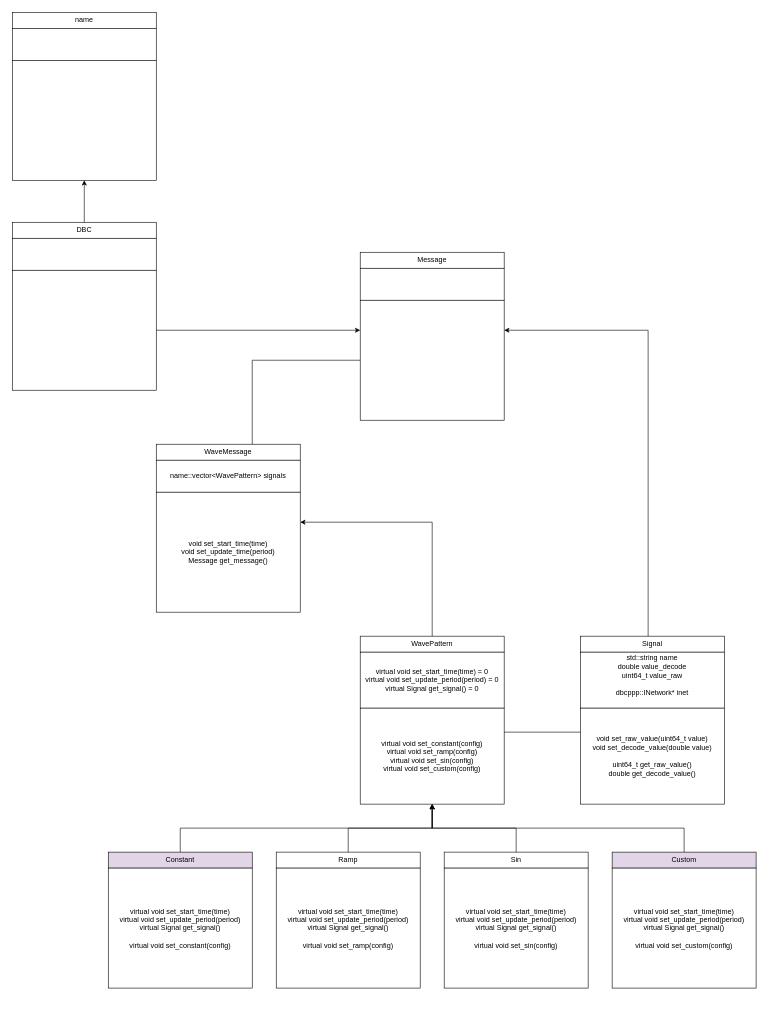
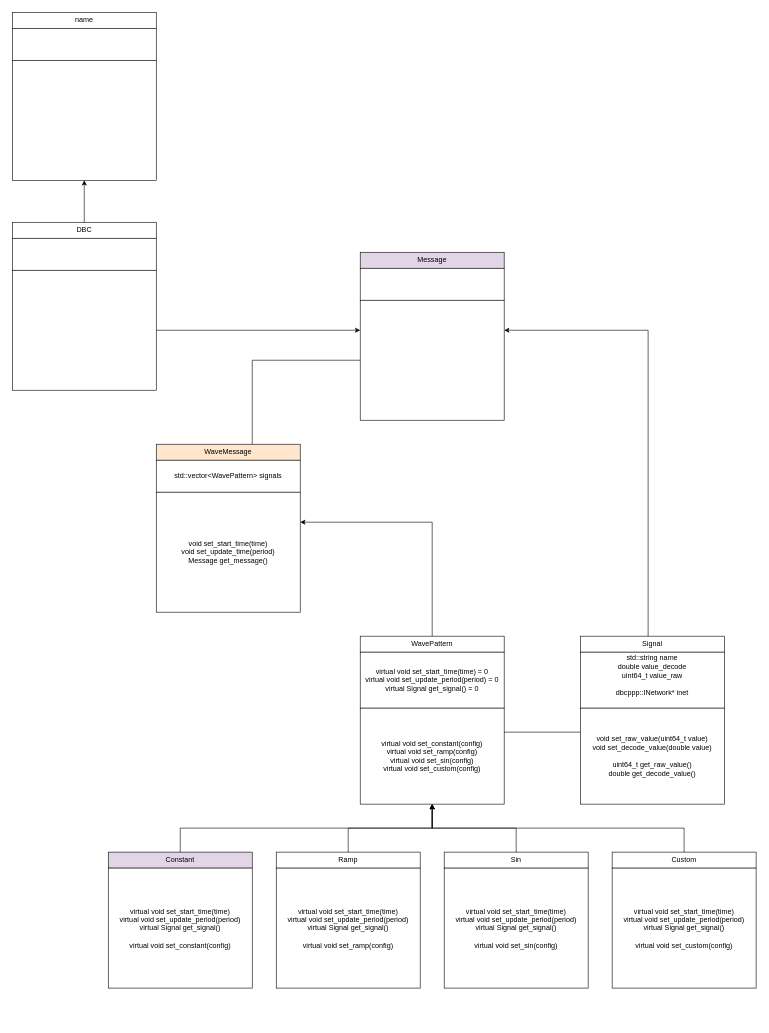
(432, 260) -> (432, 260)
(228, 452) -> (228, 452)
(228, 476) -> (228, 476)
(684, 860) -> (684, 860)
